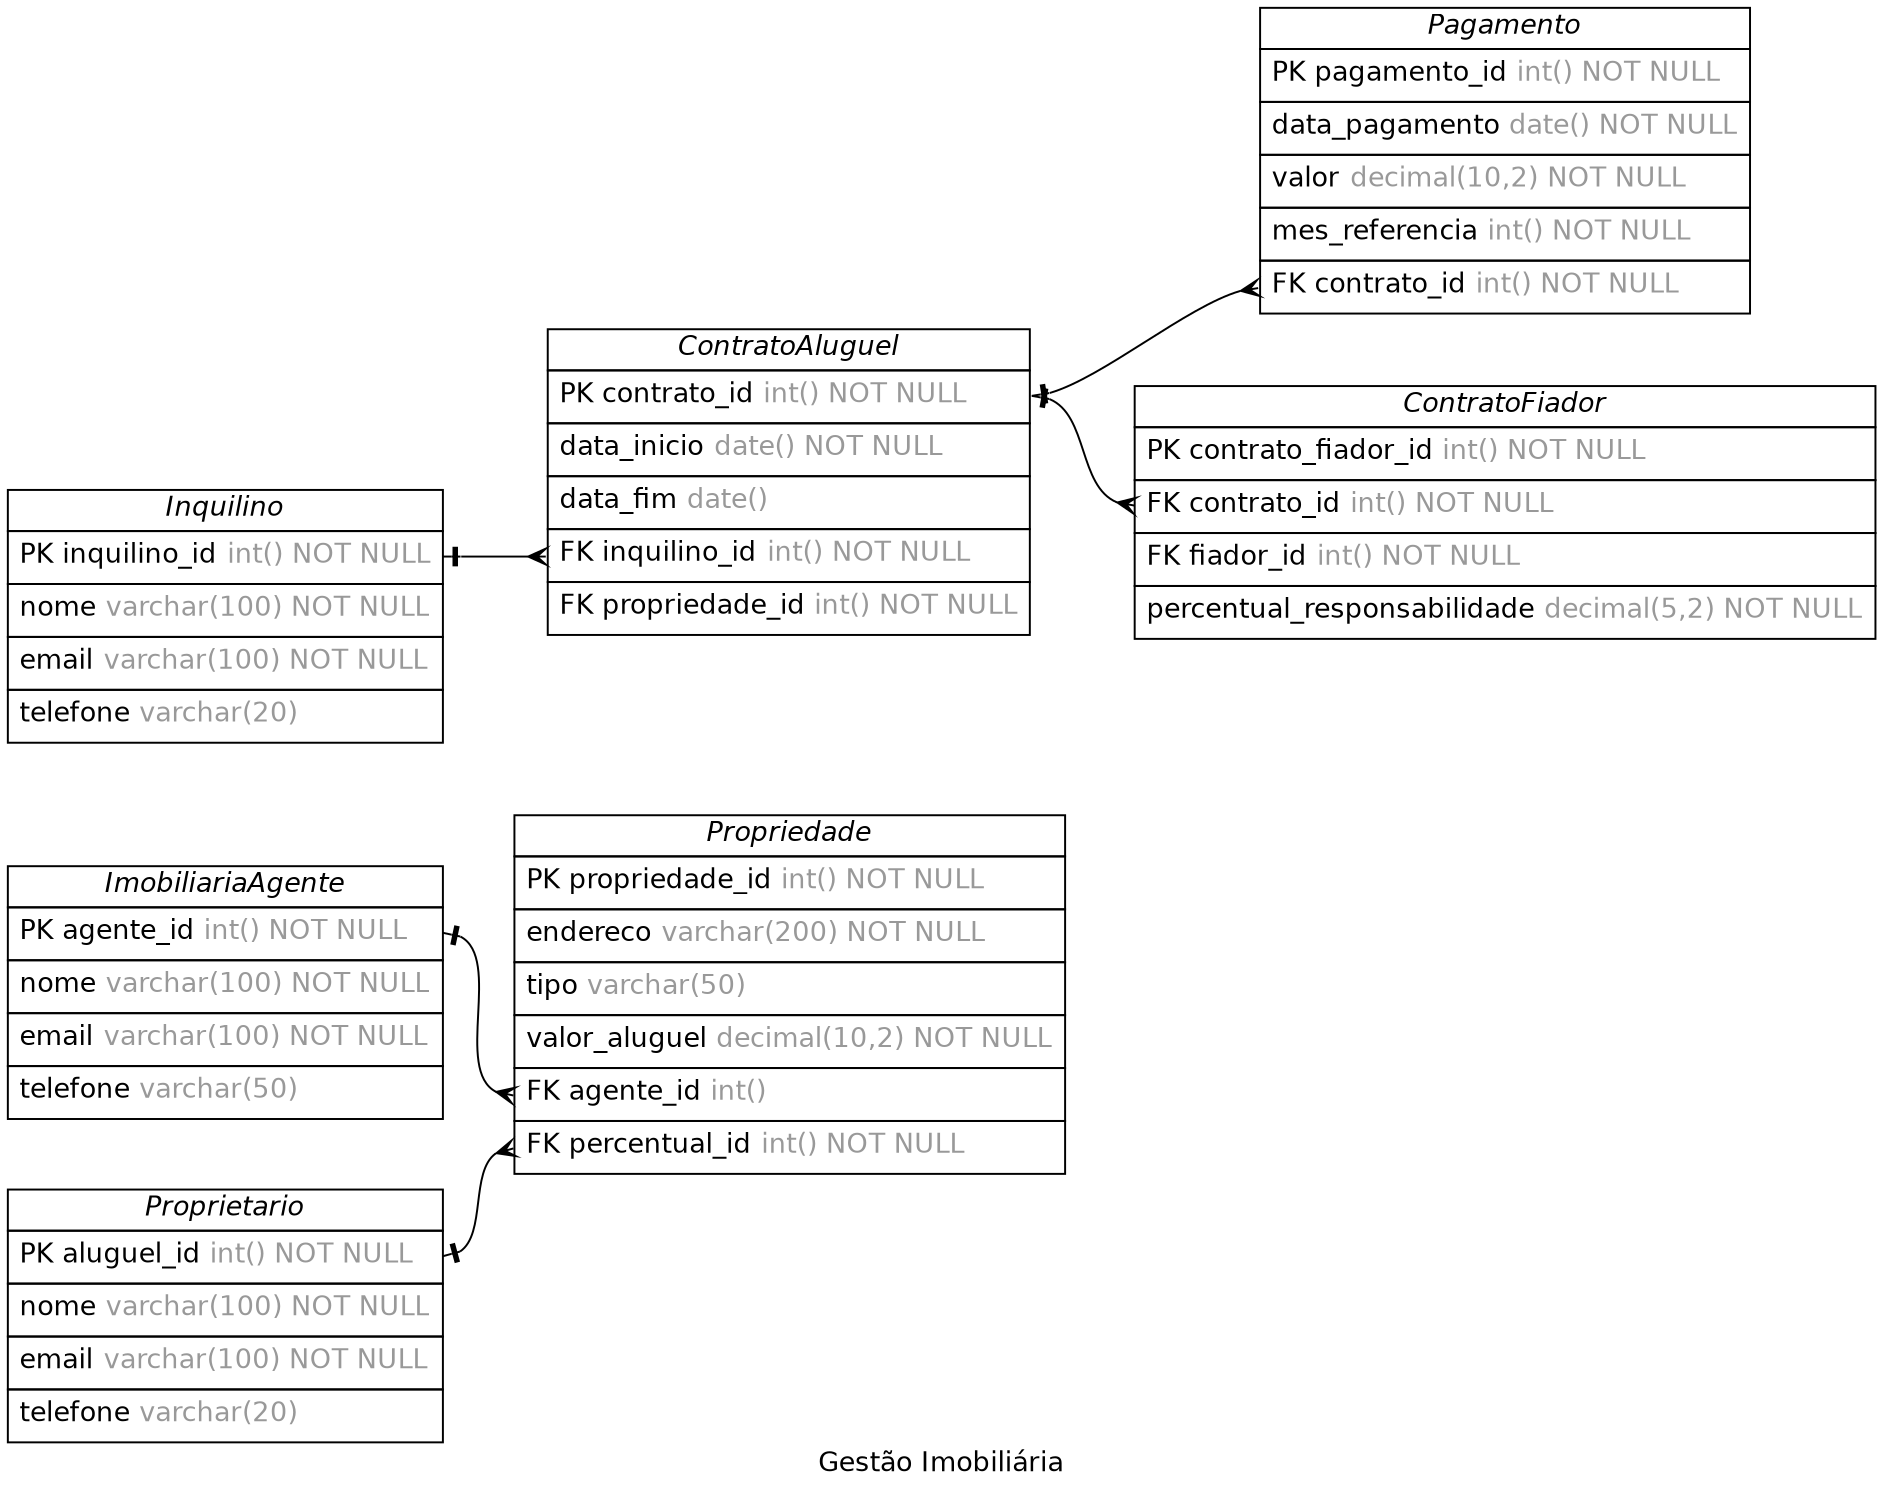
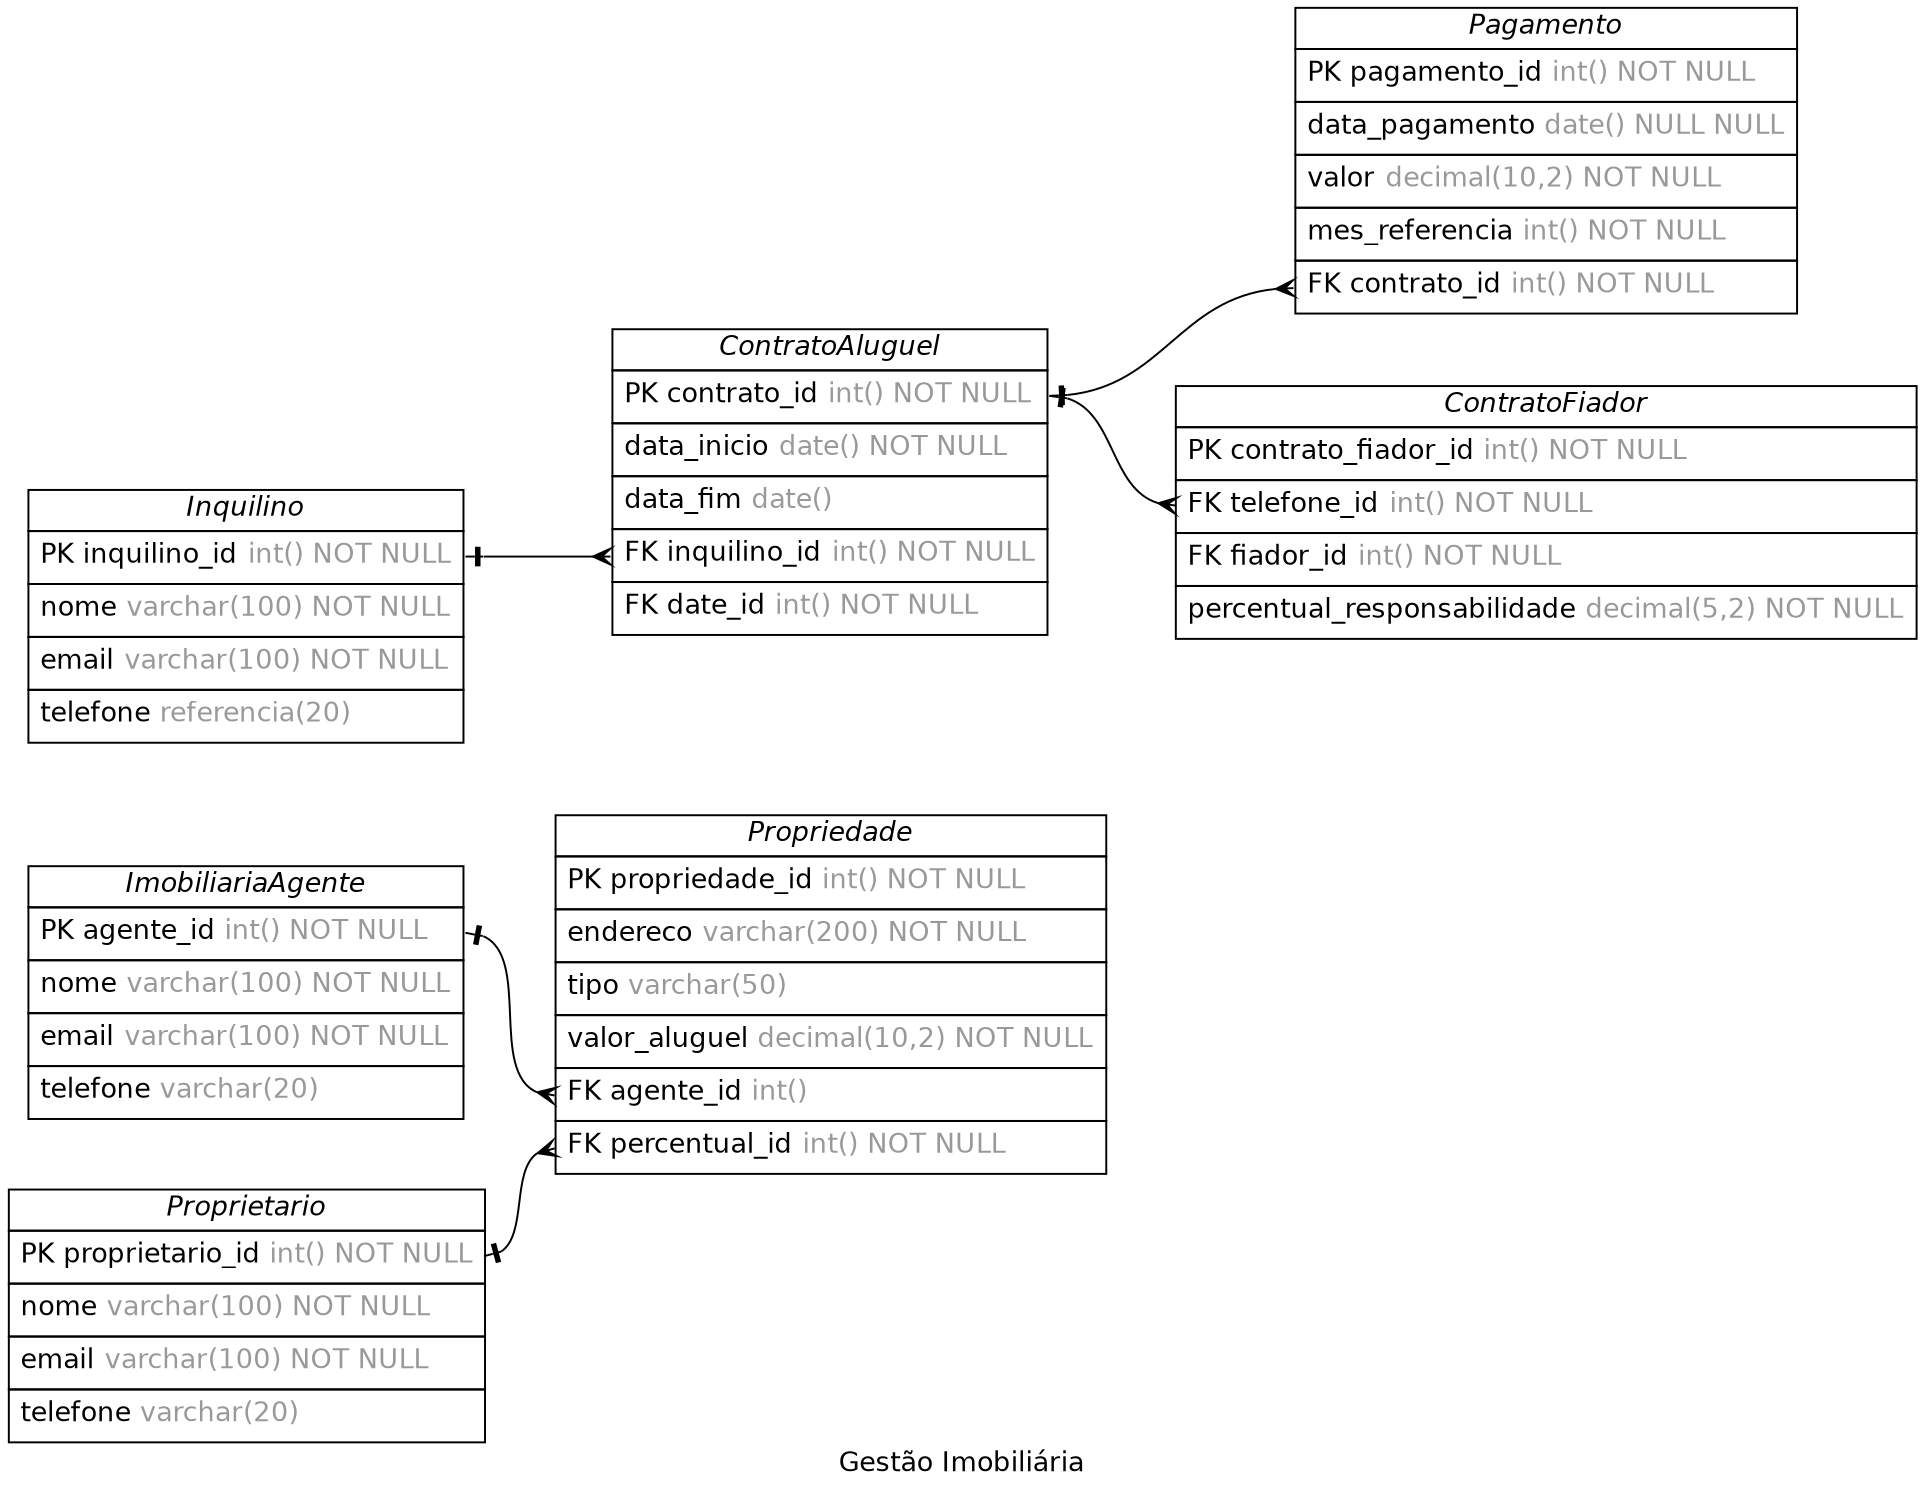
(1624, 125) -> (1665, 125)
(1248, 504) -> (1289, 504)
(687, 606) -> (700, 606)
(219, 713) -> (256, 713)
(219, 1090) -> (240, 1090)
(115, 1254) -> (145, 1254)
